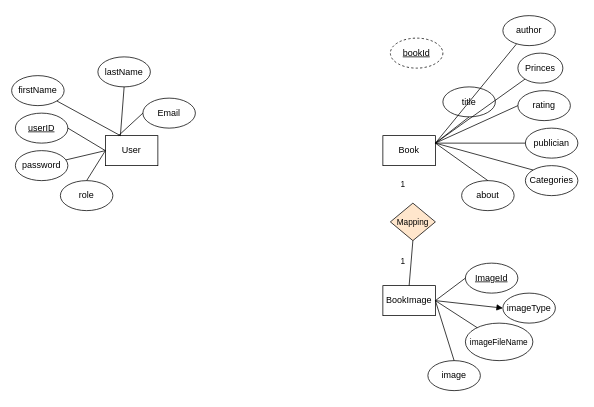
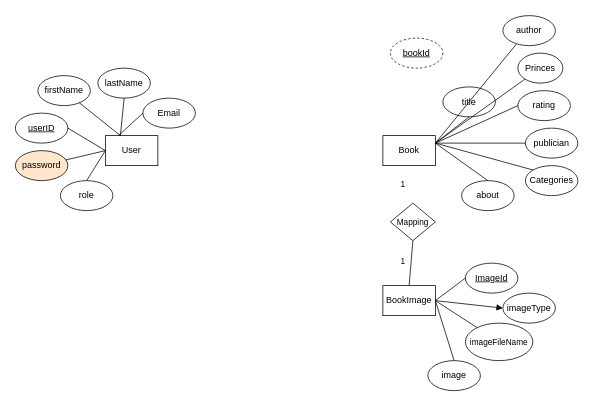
(124, 72) -> (124, 83)
(38, 90) -> (64, 90)
(42, 165) -> (42, 165)
(413, 222) -> (413, 222)
